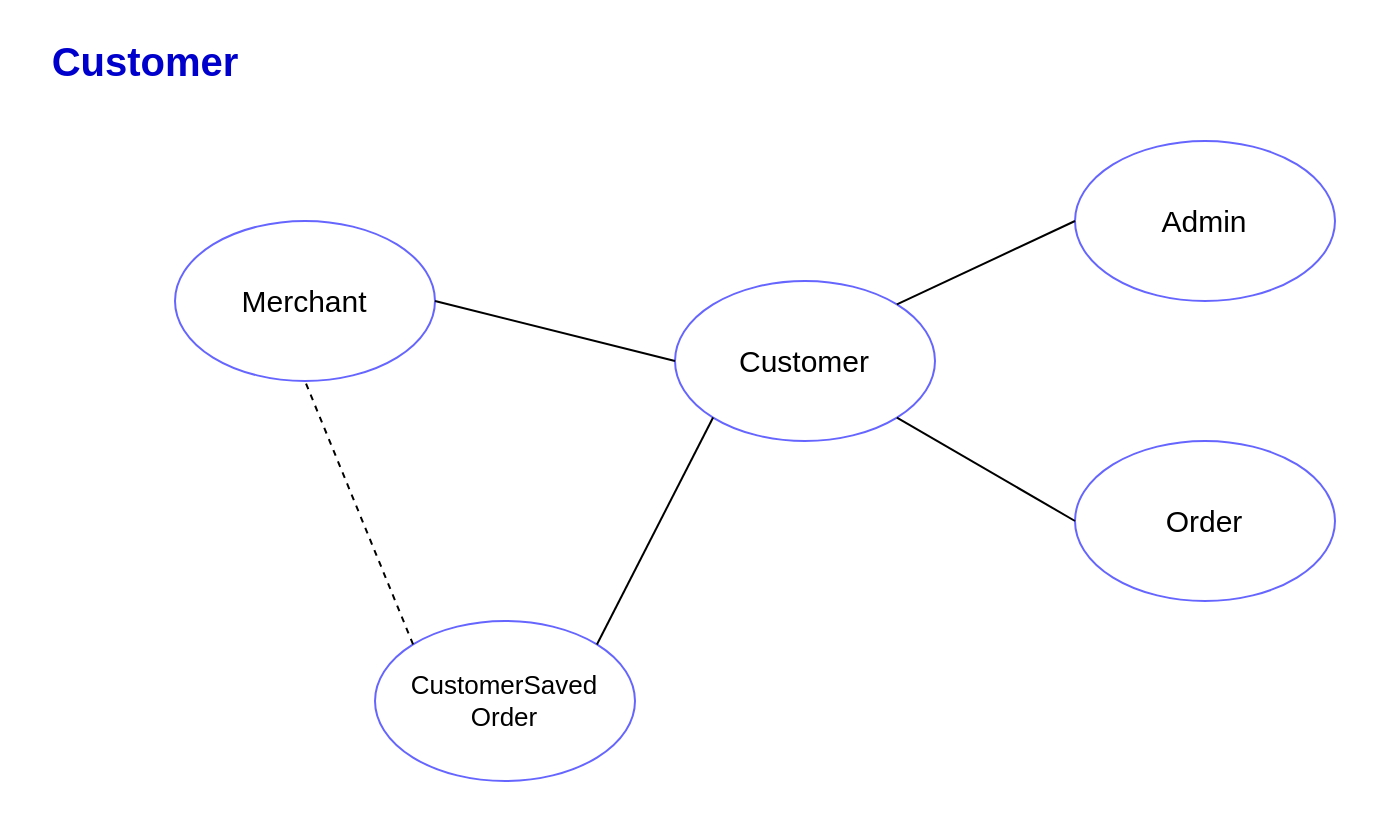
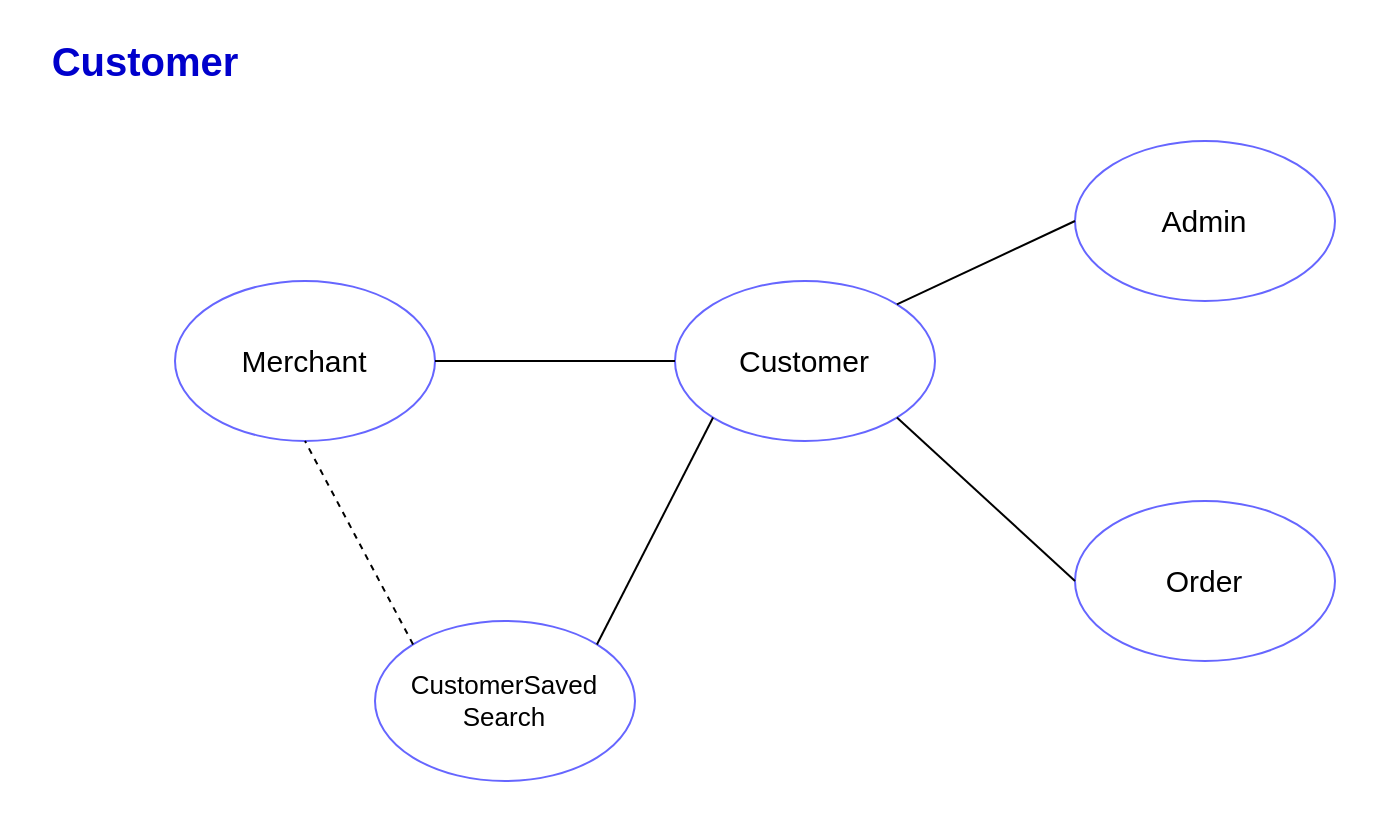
(305, 301) -> (305, 361)
(1205, 521) -> (1205, 581)
(505, 701) -> (505, 701)
